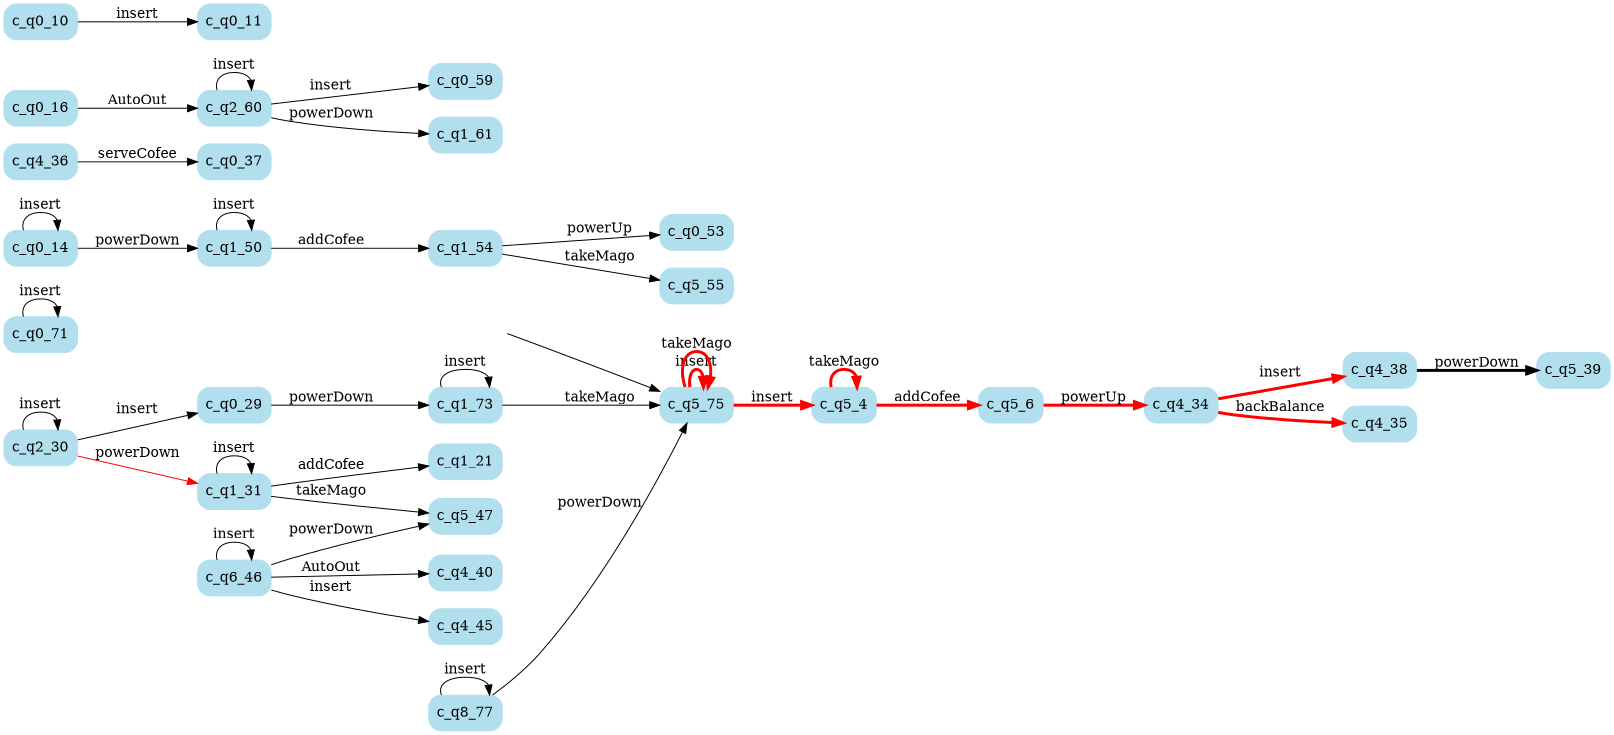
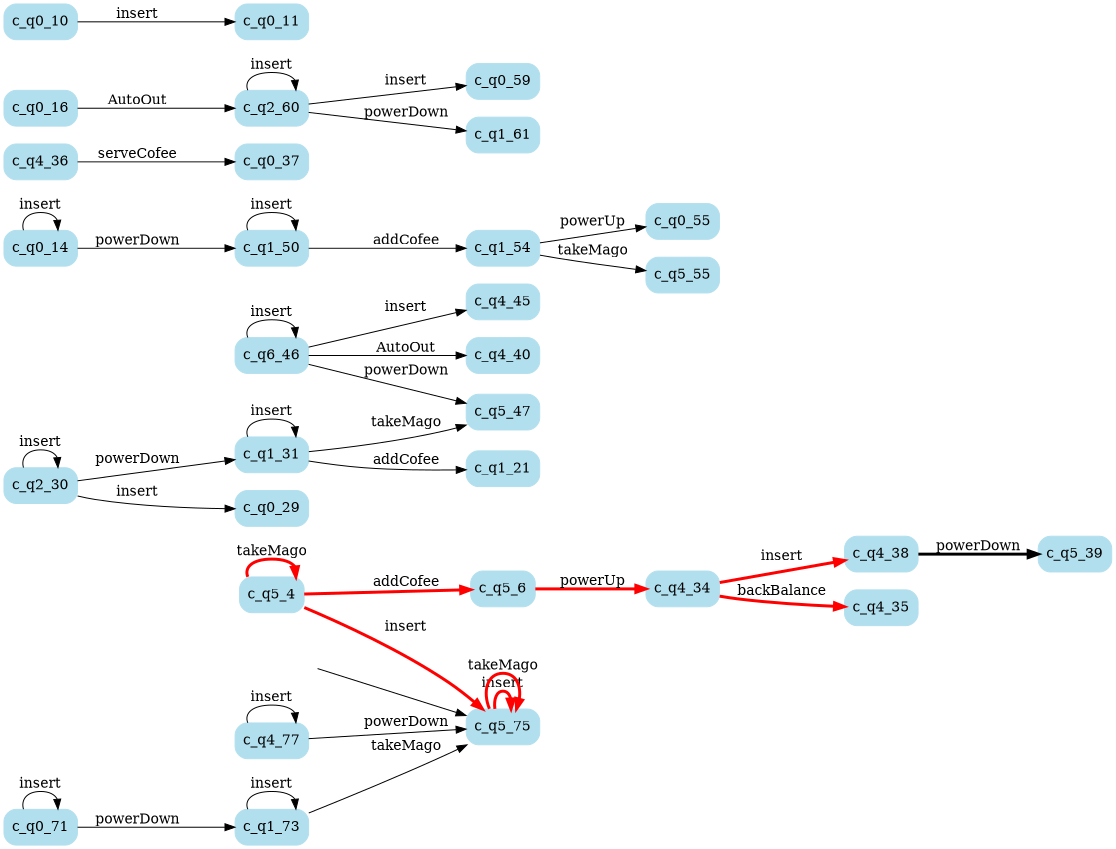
(697, 232) -> (683, 221)
(345, 405) -> (151, 827)
(767, 405) -> (393, 649)
(133, 469) -> (151, 471)
(465, 713) -> (272, 741)
